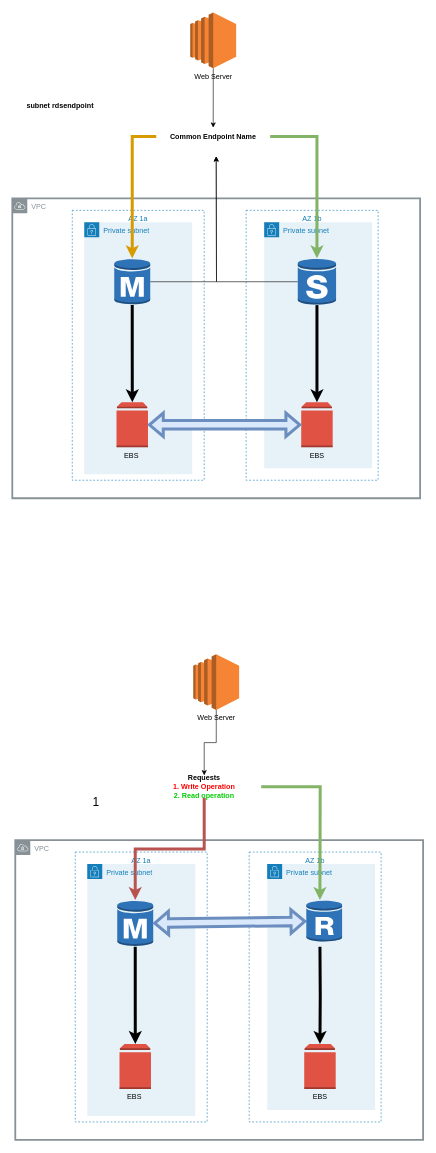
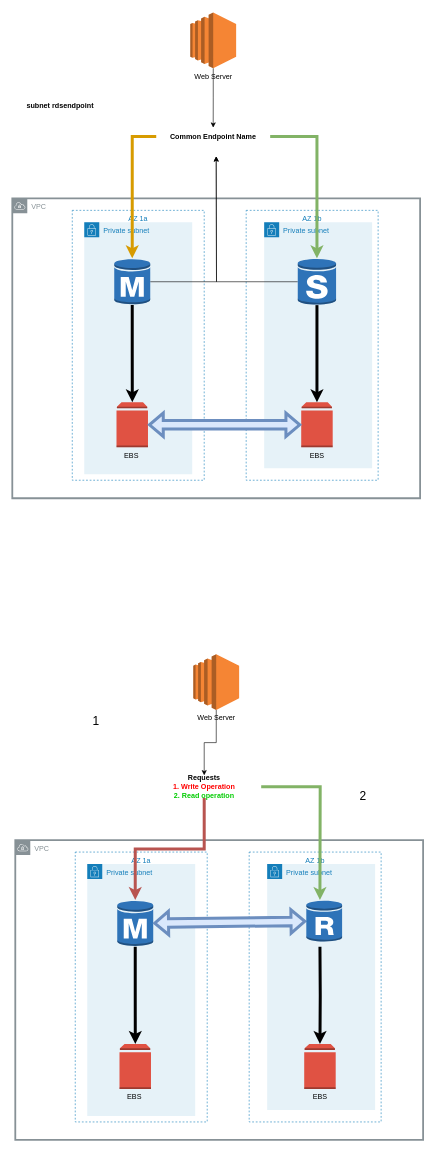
none -> (363, 795)
(96, 801) -> (96, 720)
